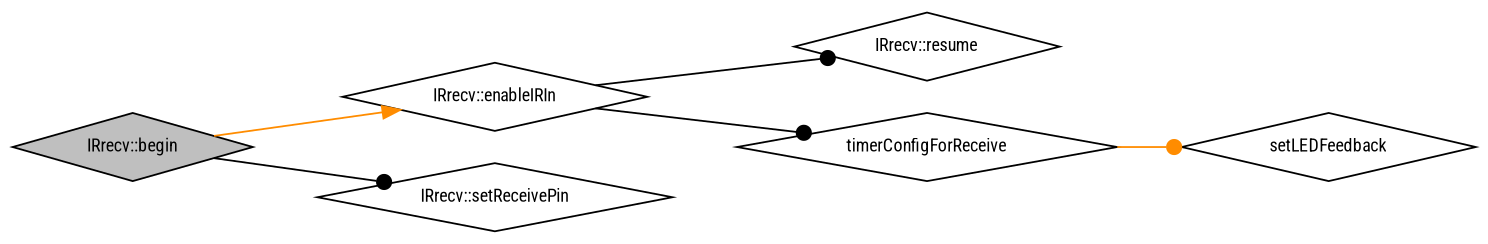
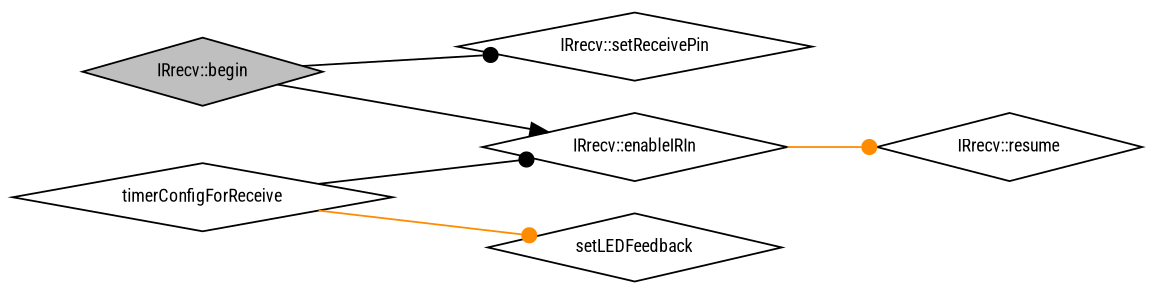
(708, 72) -> (825, 147)
(696, 120) -> (419, 172)
(298, 124) -> (404, 107)
